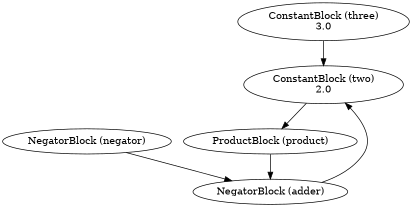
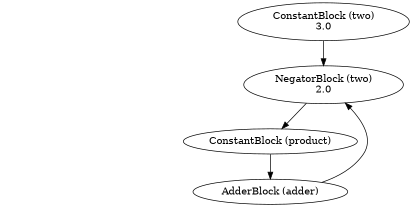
(324, 22) -> (324, 22)
(324, 85) -> (324, 85)
(87, 141) -> none
(270, 141) -> (270, 141)
(270, 192) -> (270, 192)
